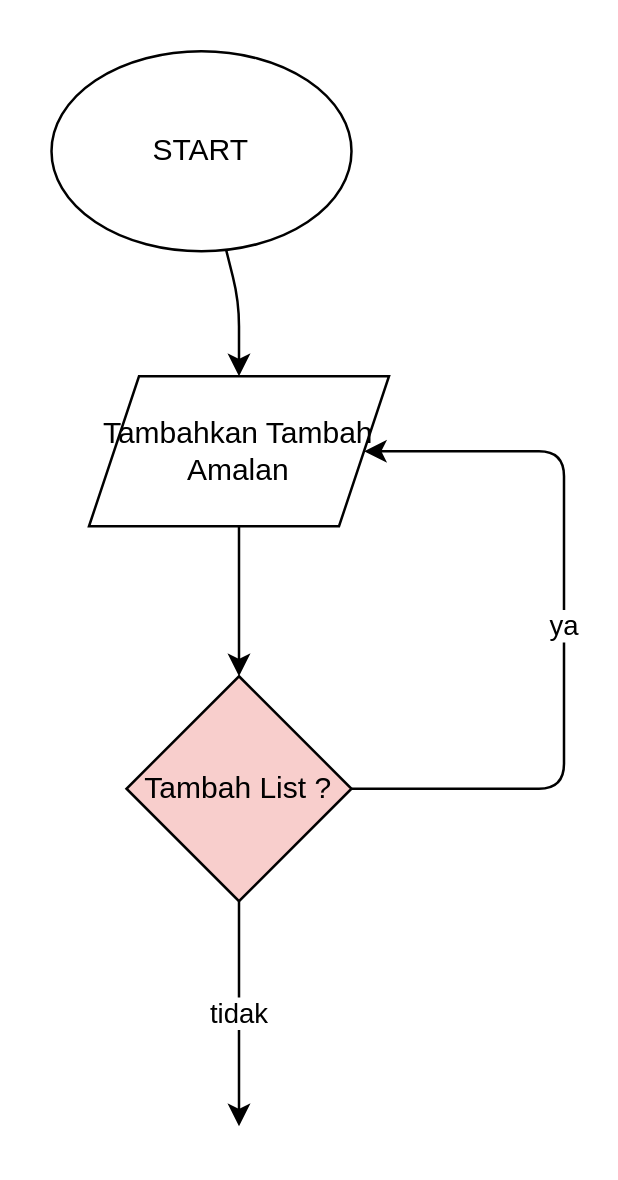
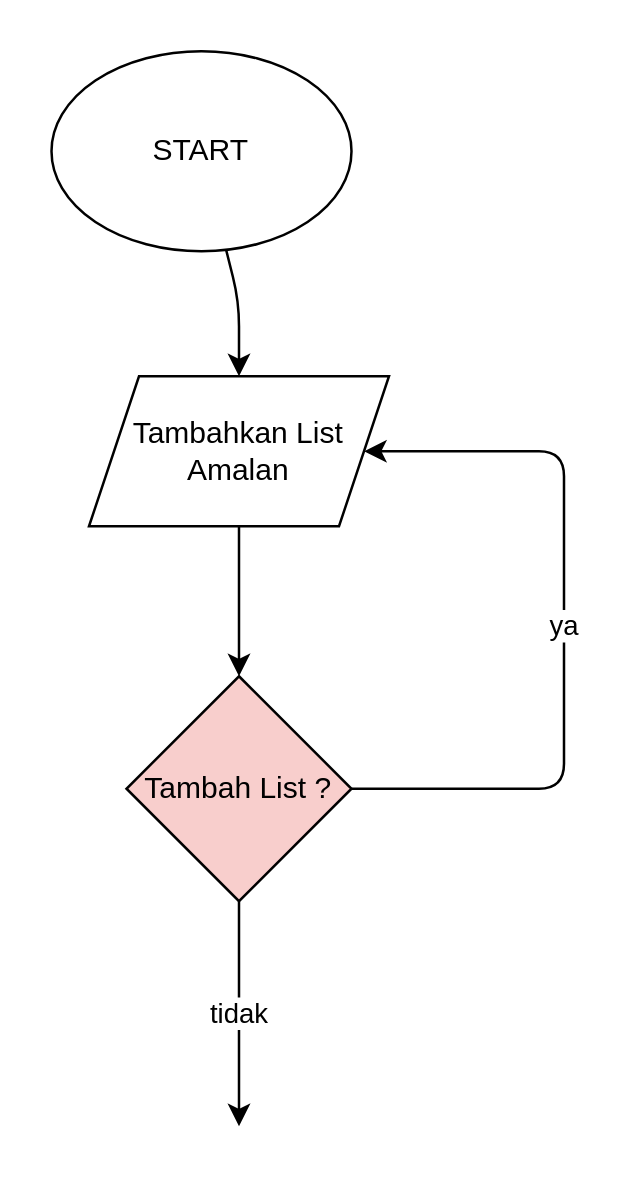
(239, 451) -> (239, 451)
